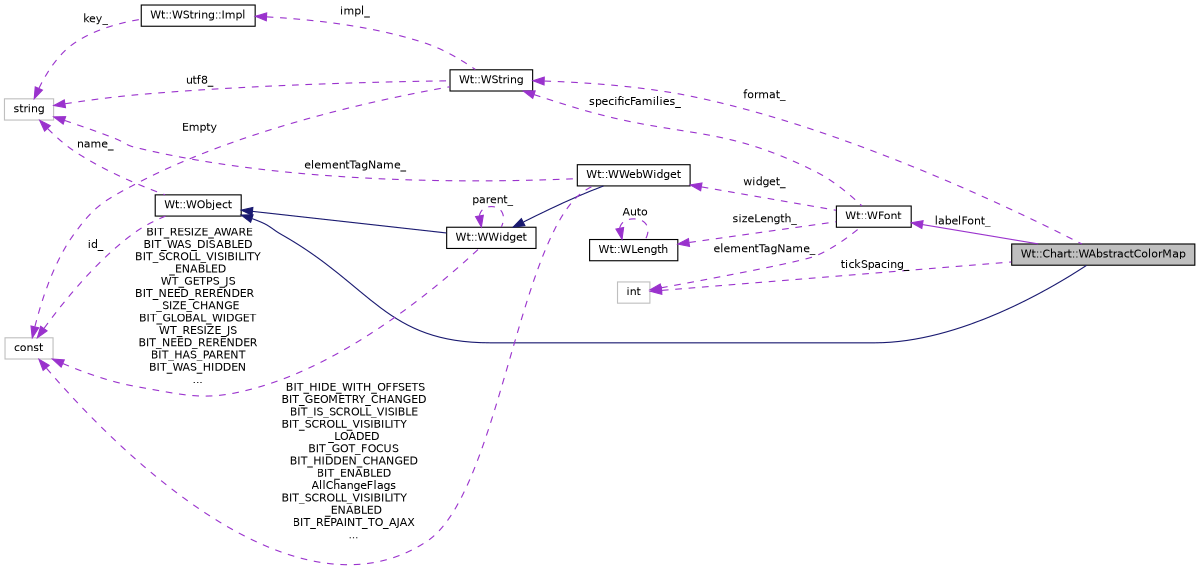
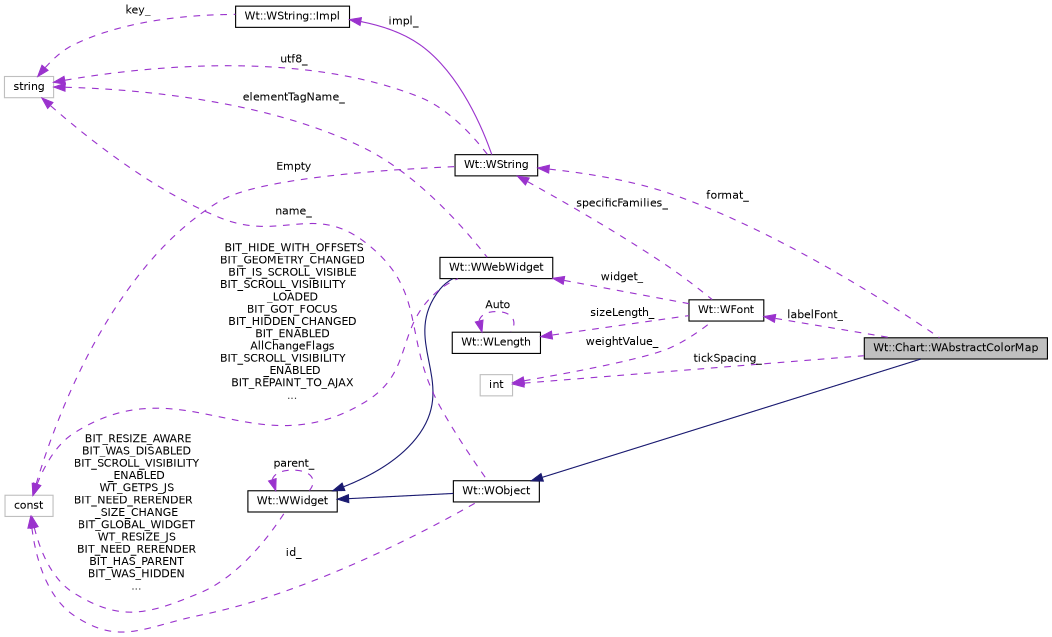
(375, 30) -> (445, 68)
(350, 222) -> (401, 496)
(980, 234) -> (833, 328)
(763, 250) -> (621, 342)
